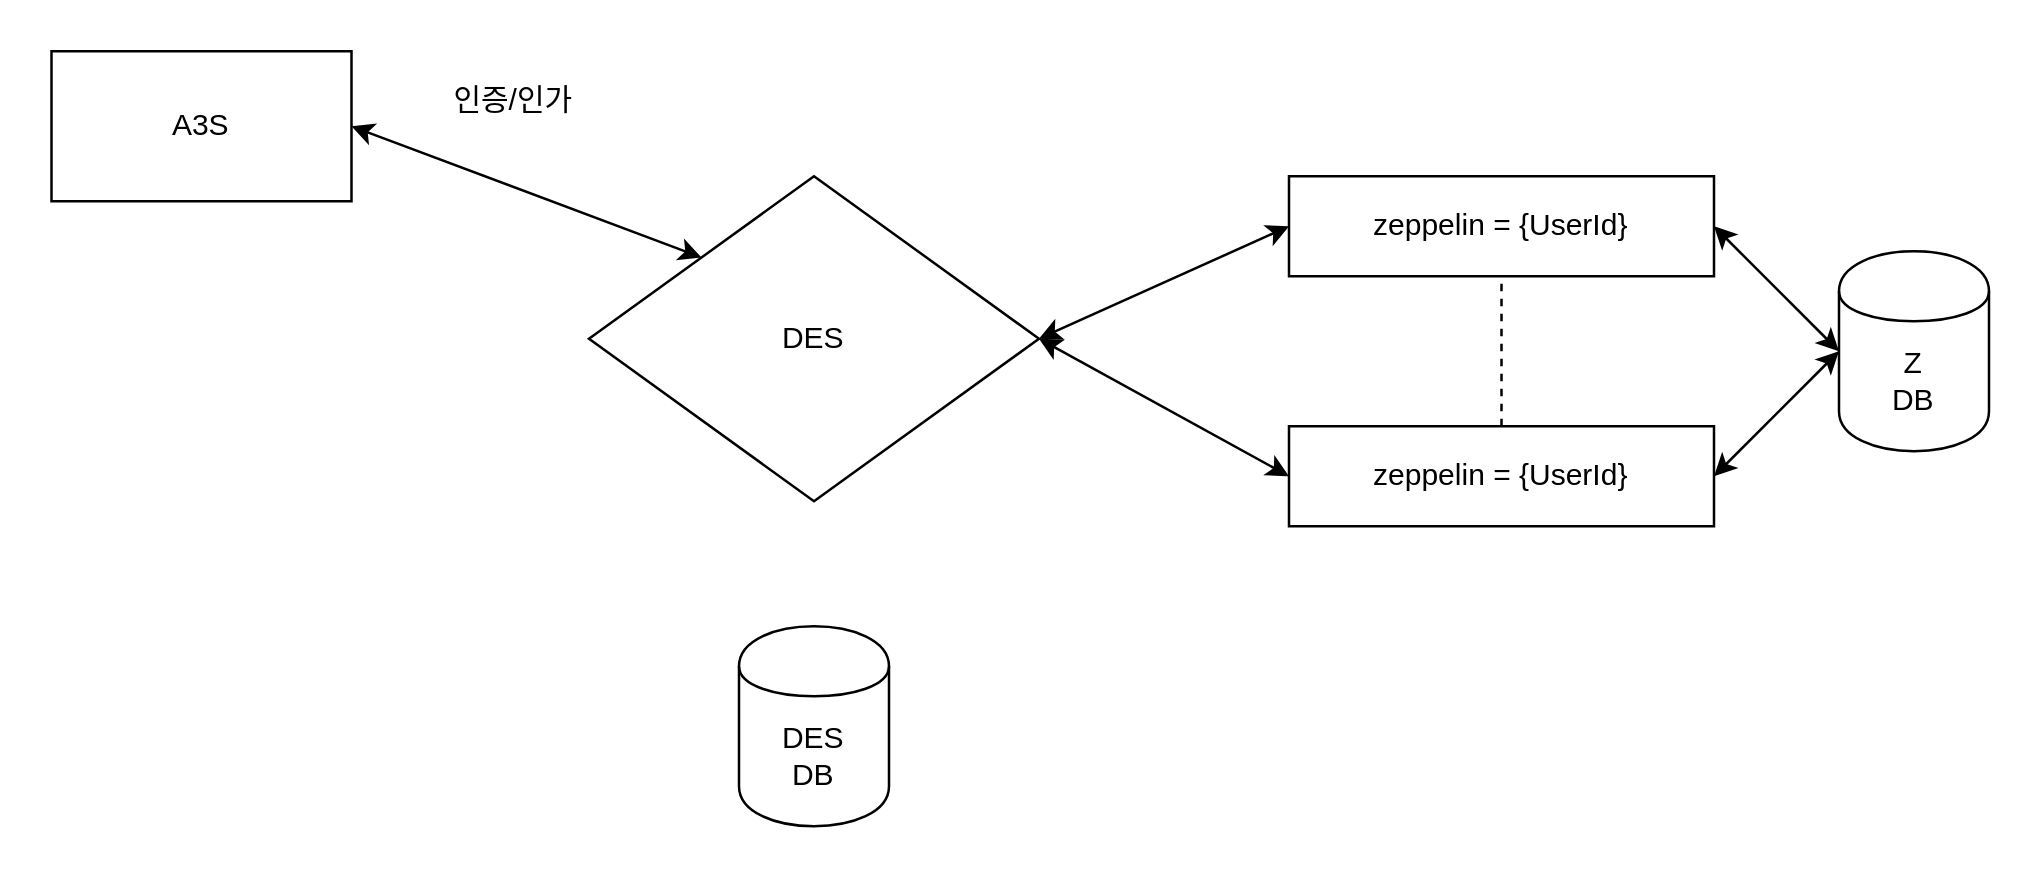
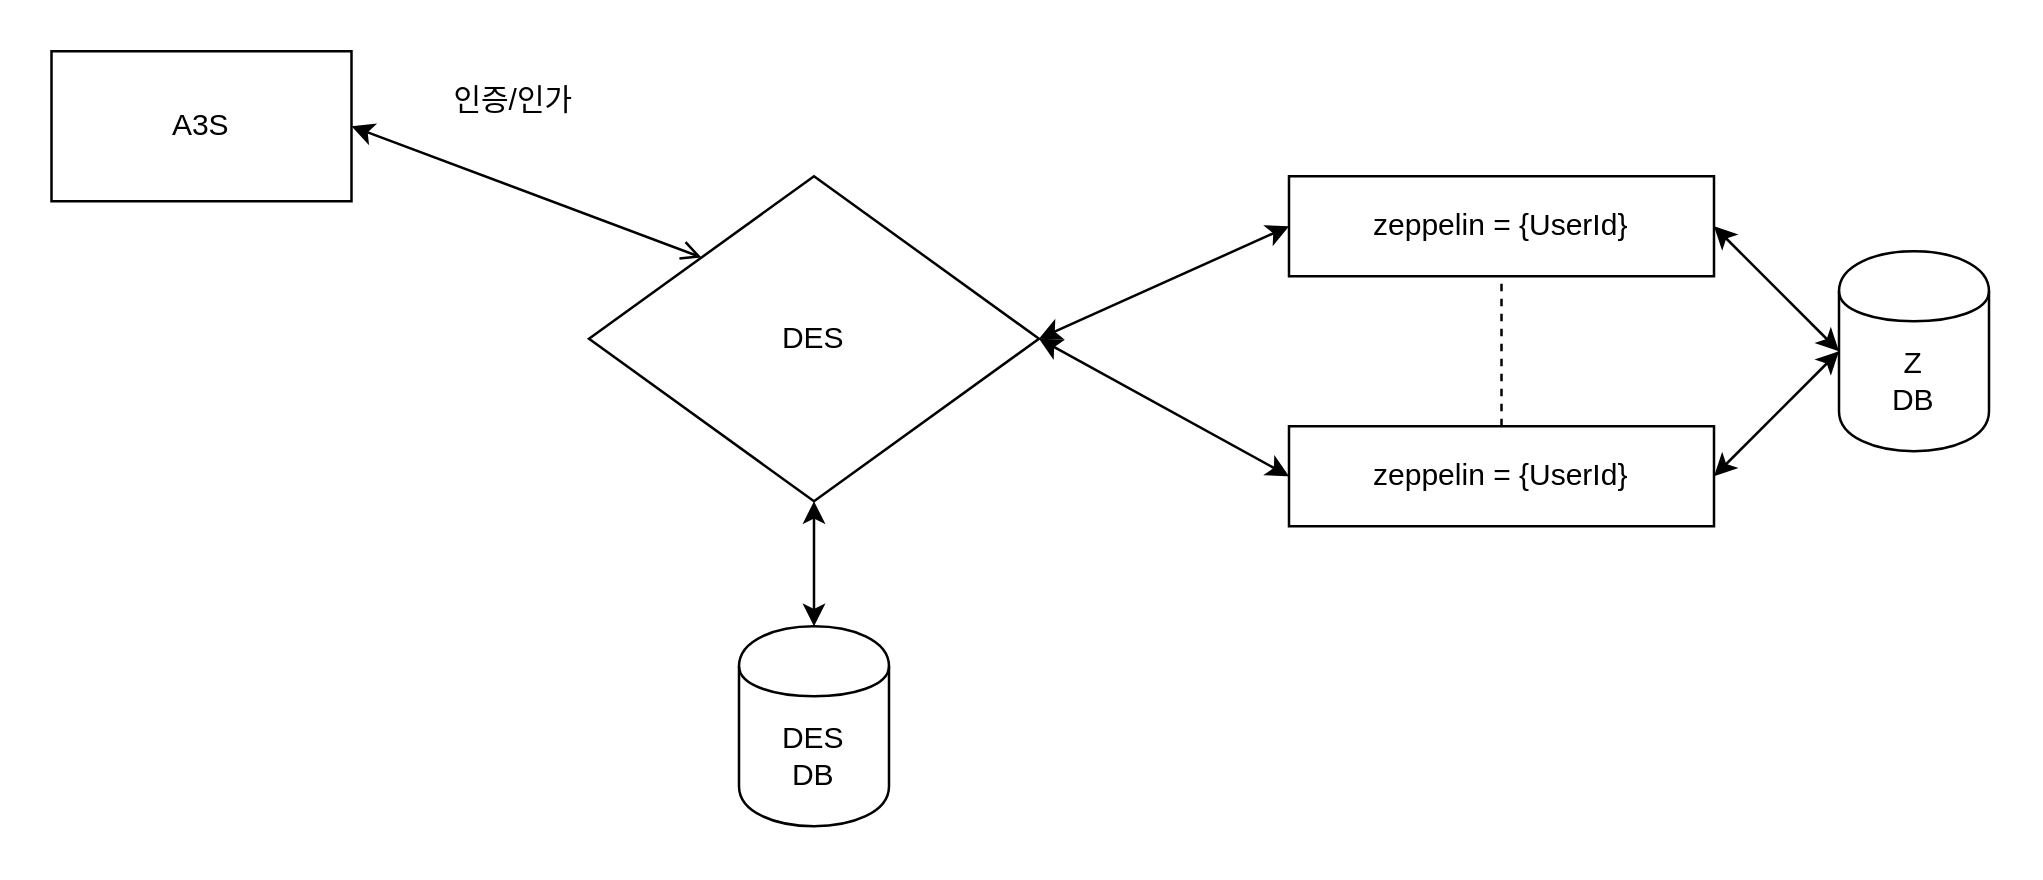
(684, 251) -> (688, 252)
none -> (814, 564)
